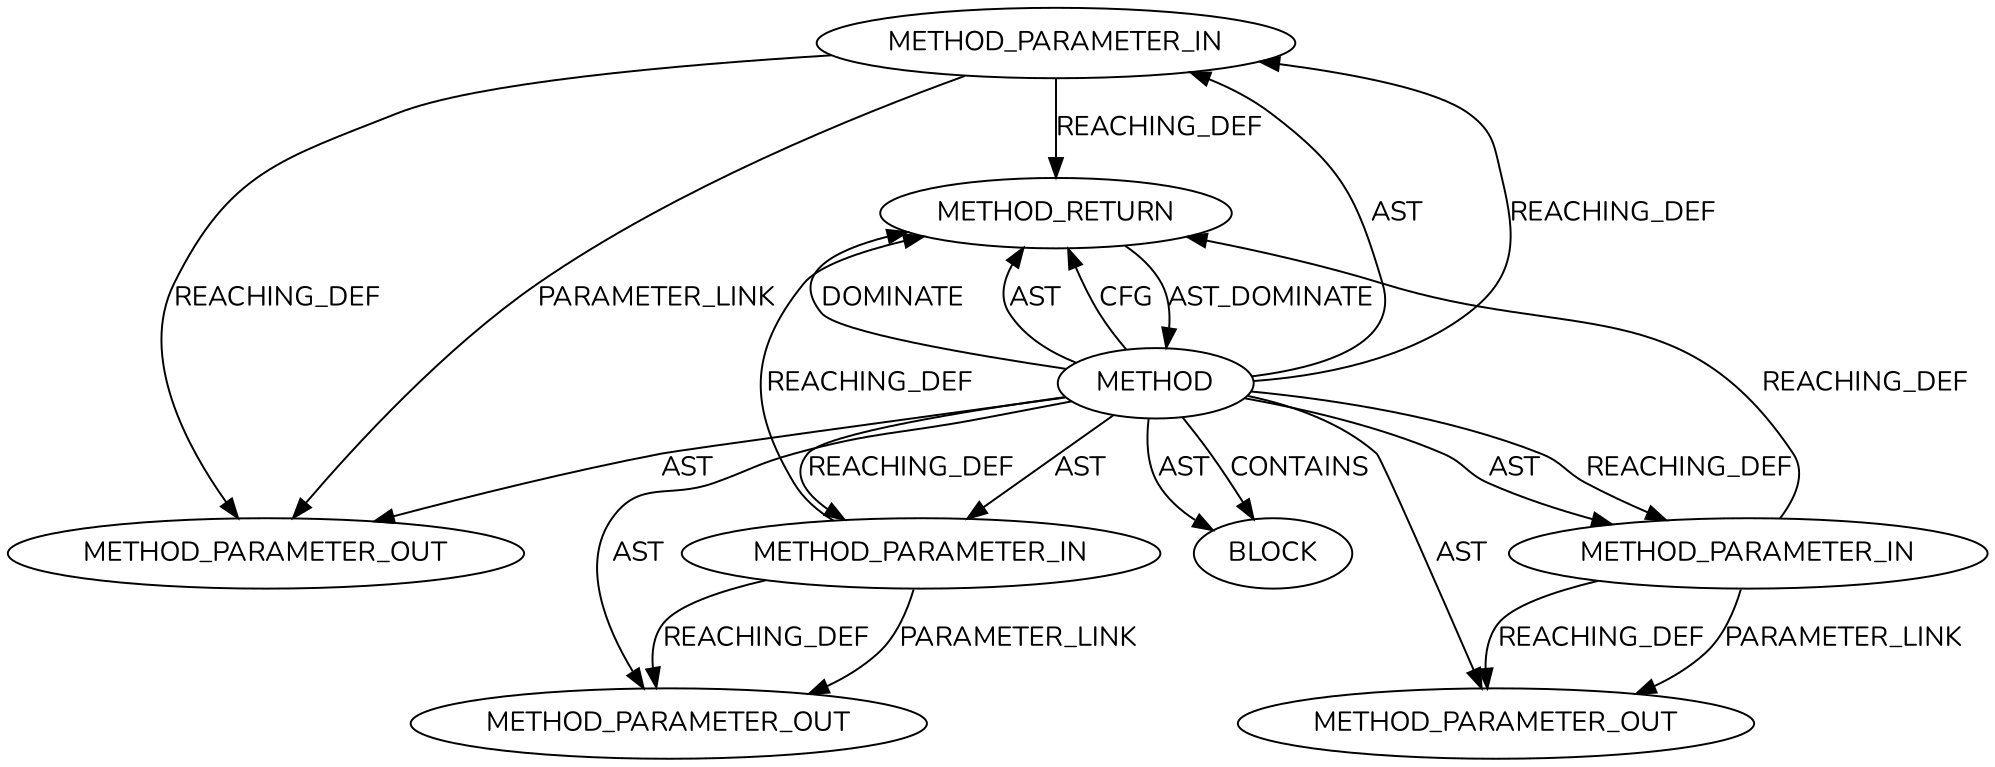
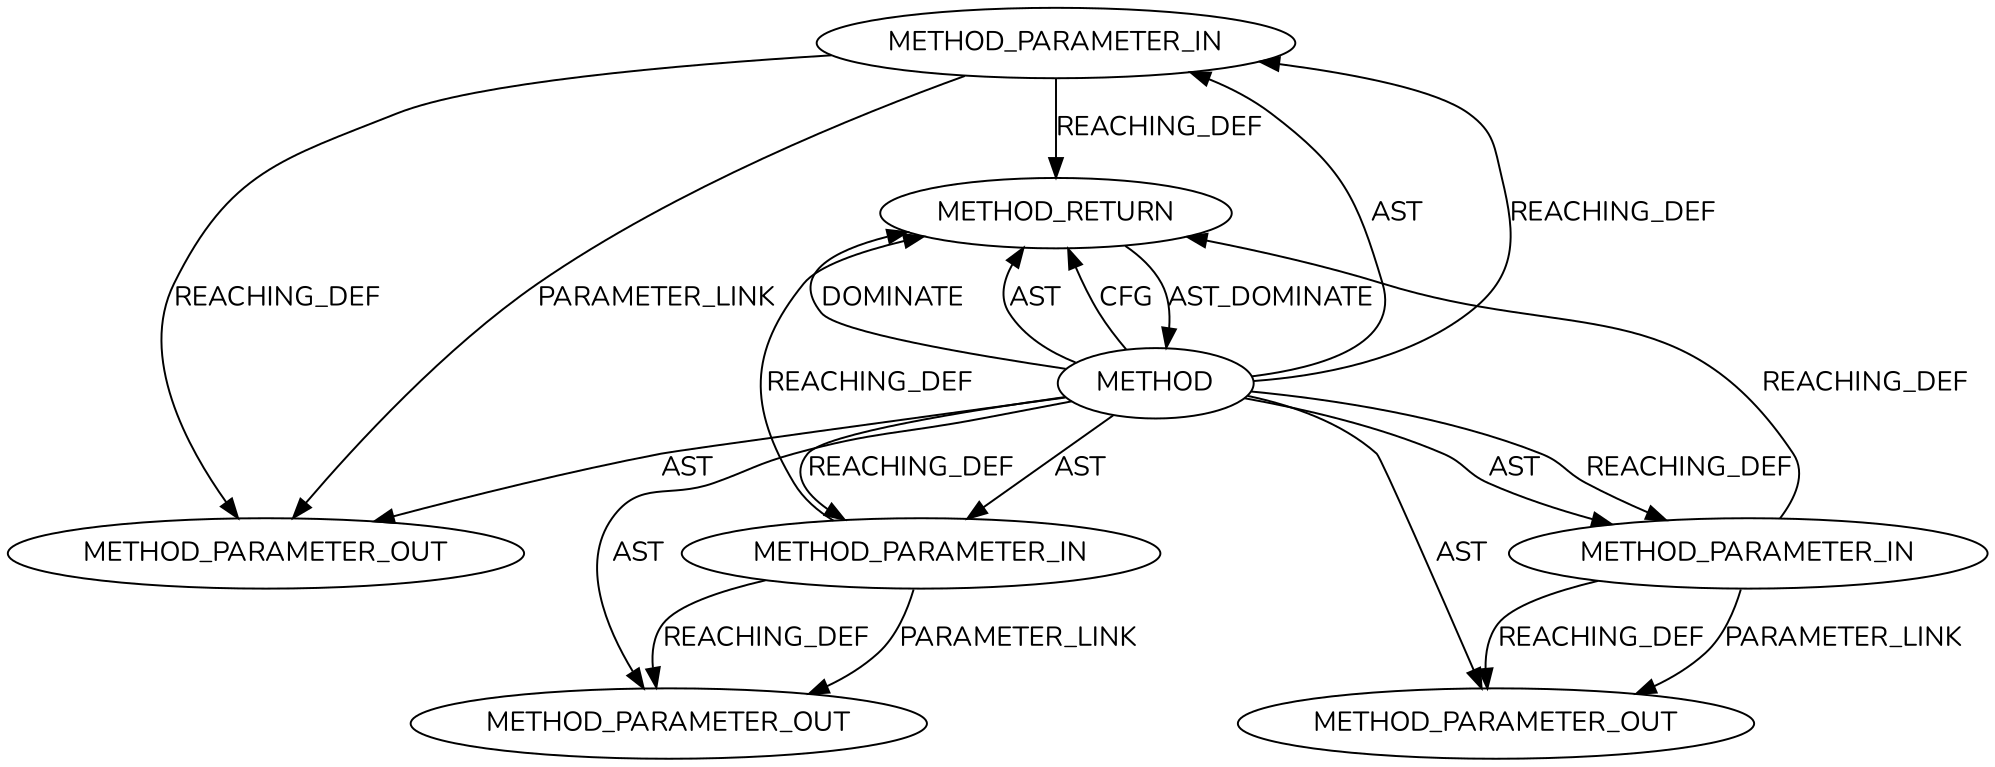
(1273, 553) -> none
